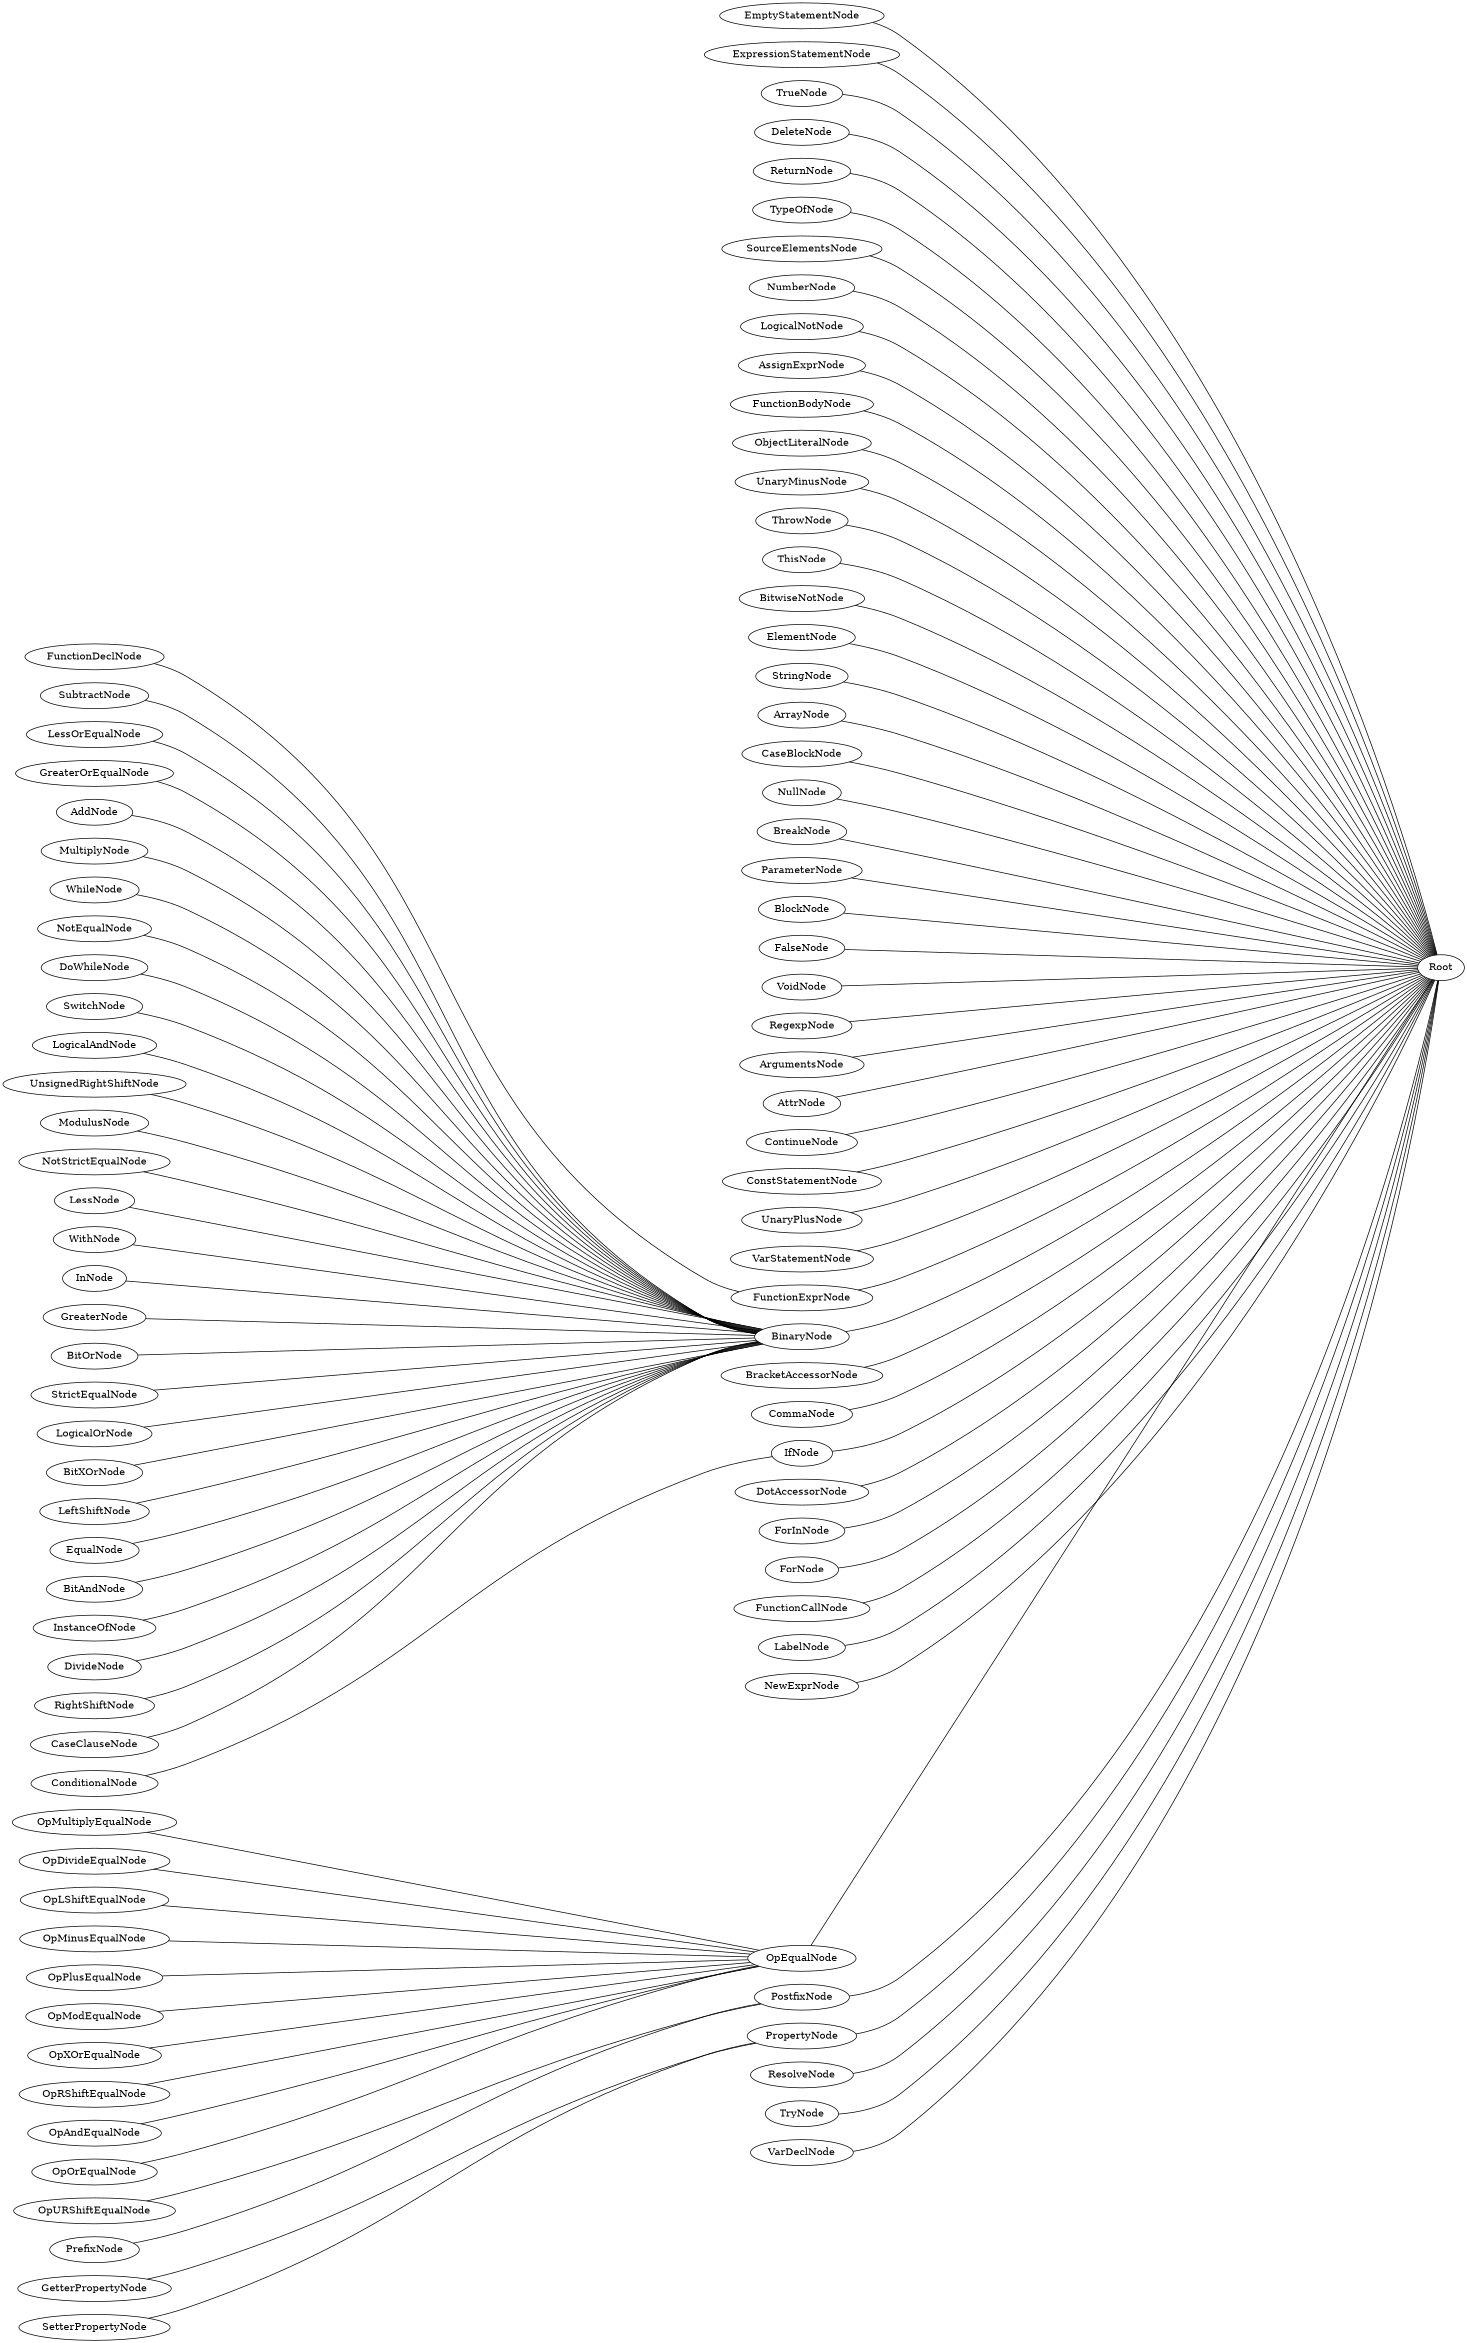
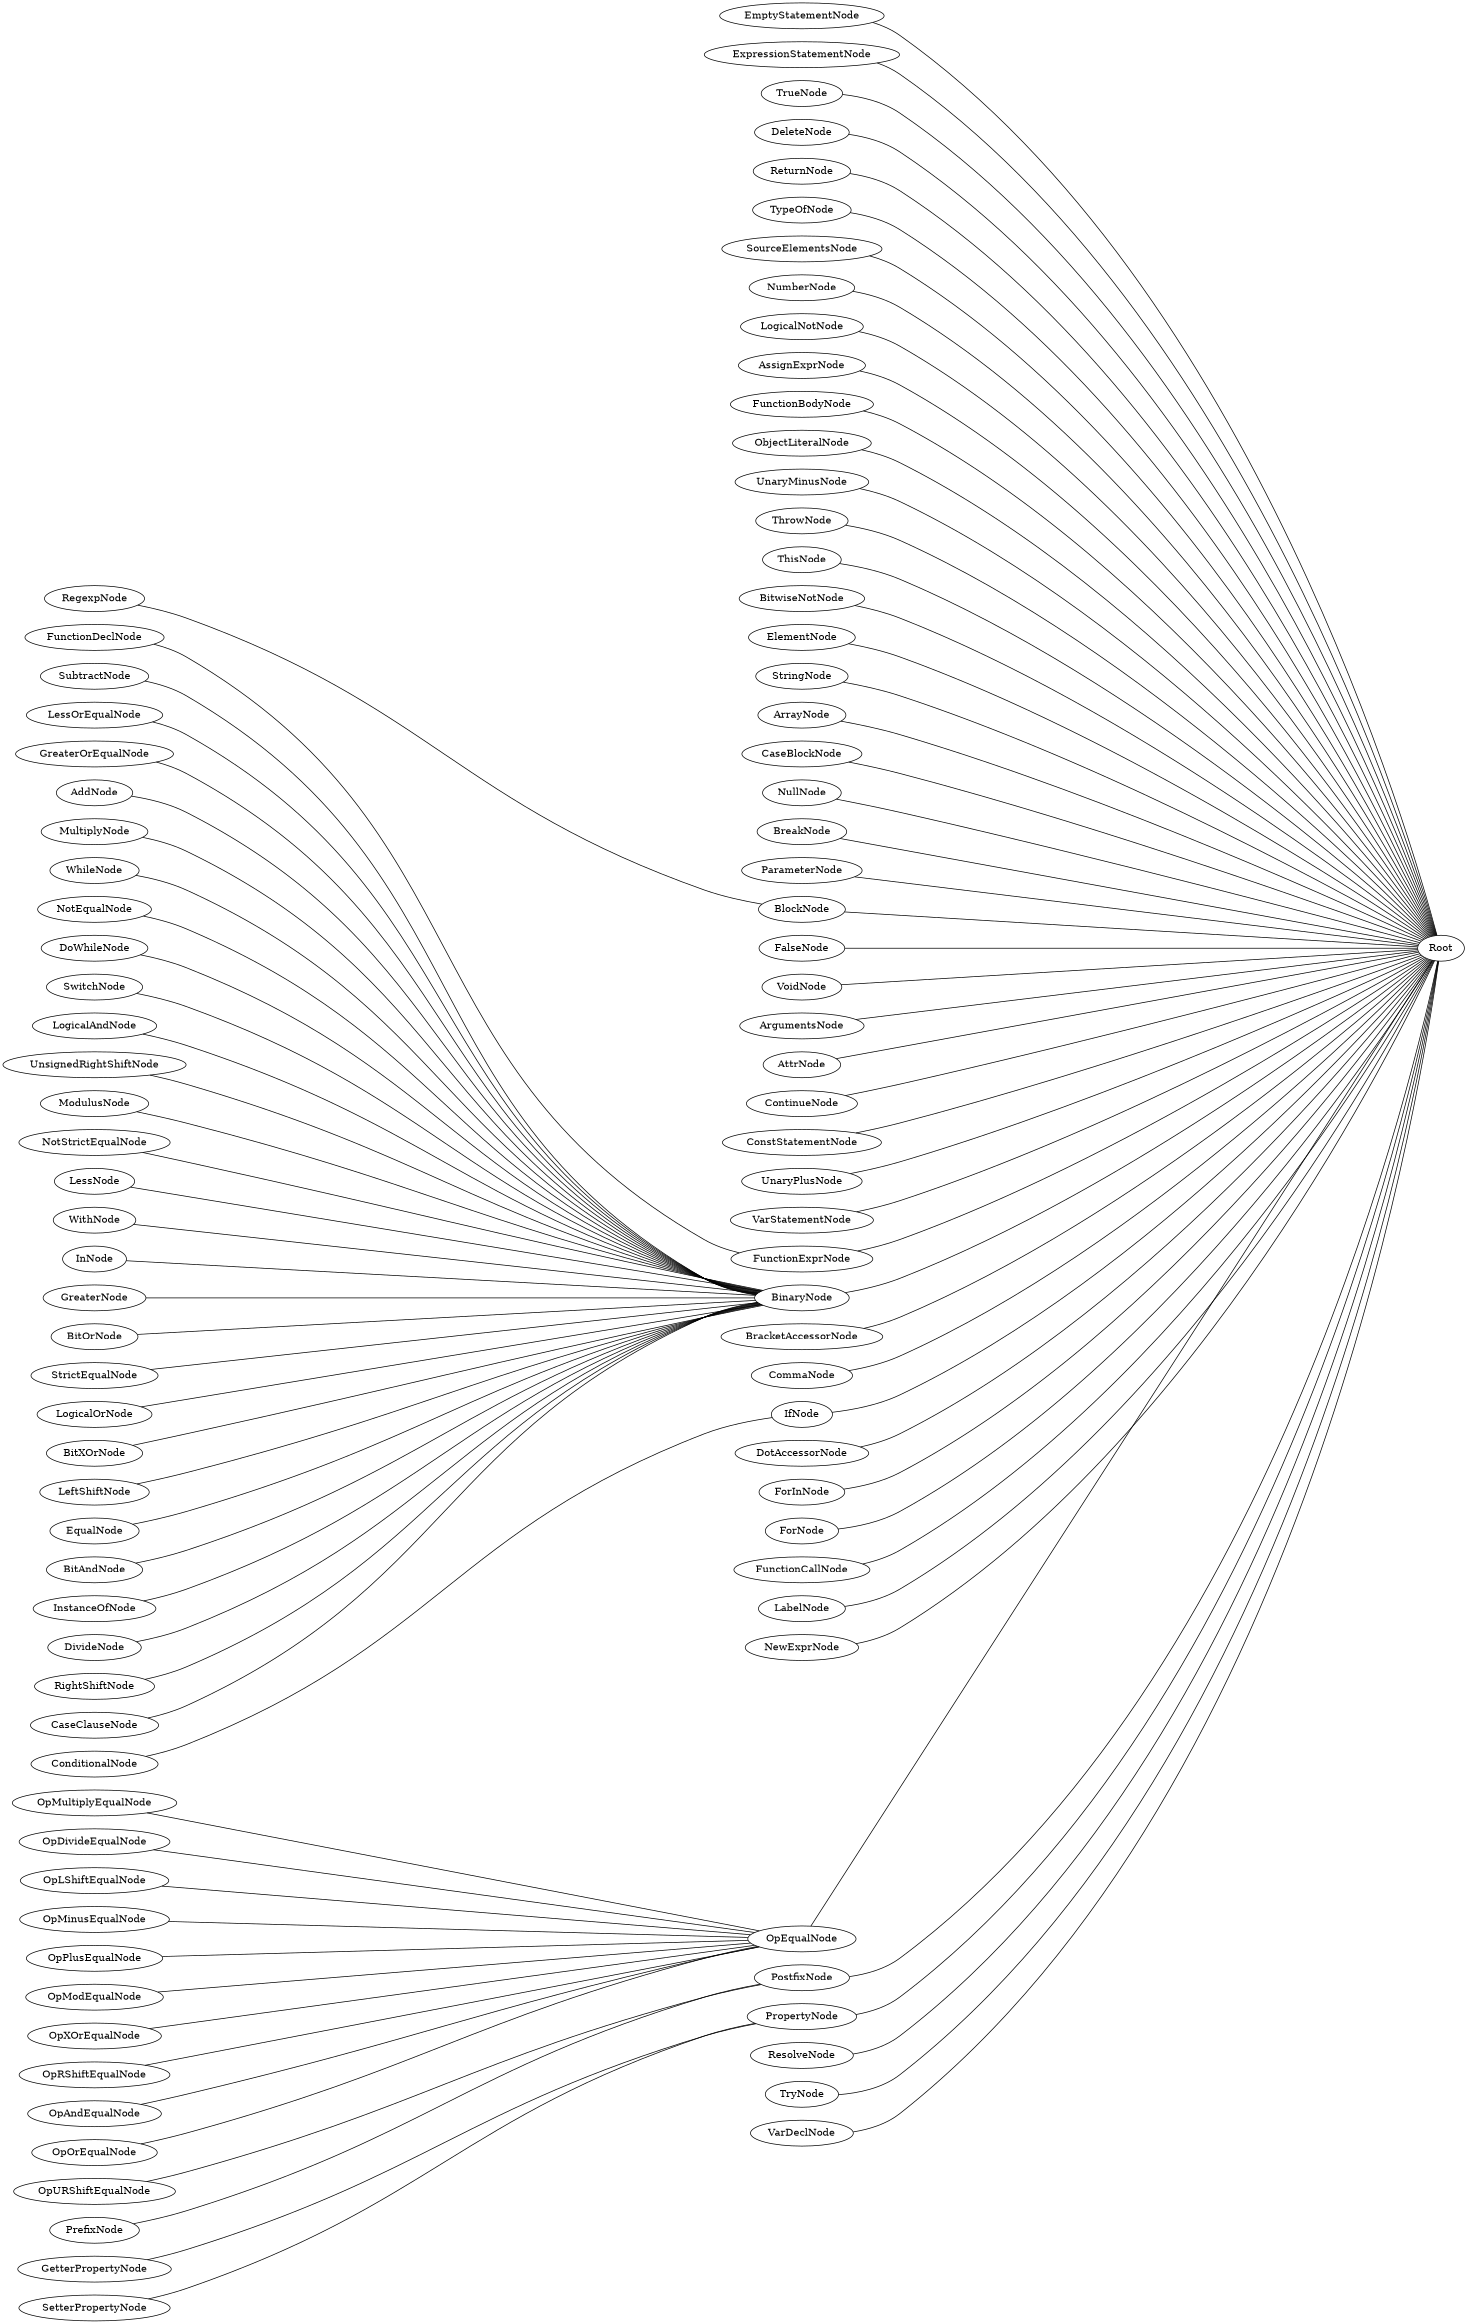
(1134, 996) -> (449, 757)
